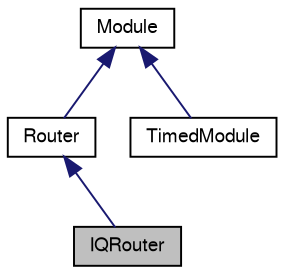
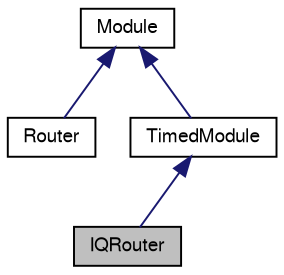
(95, 200) -> (160, 200)
